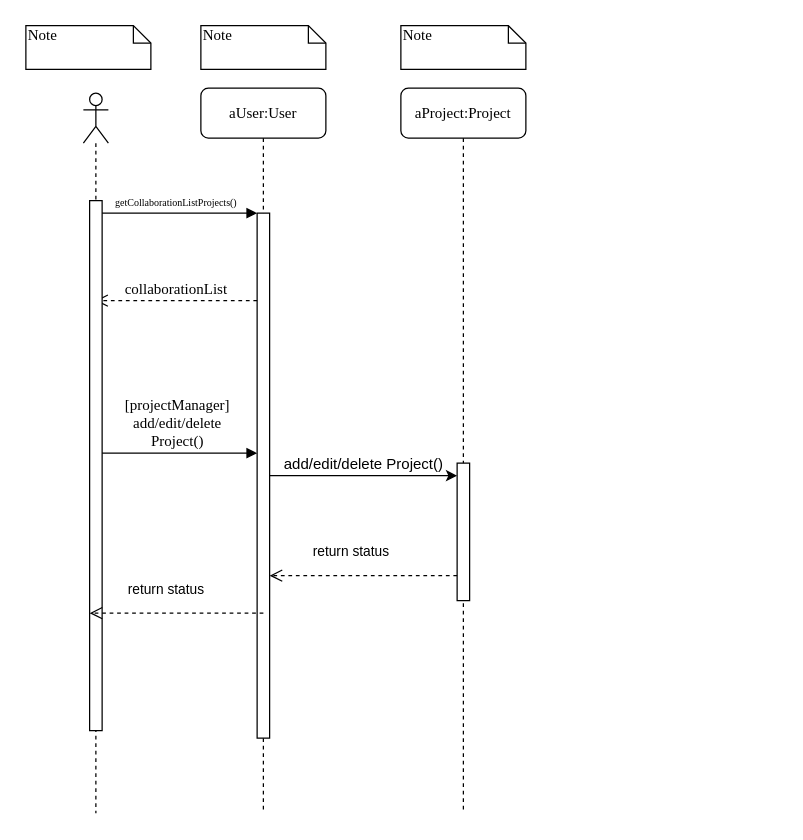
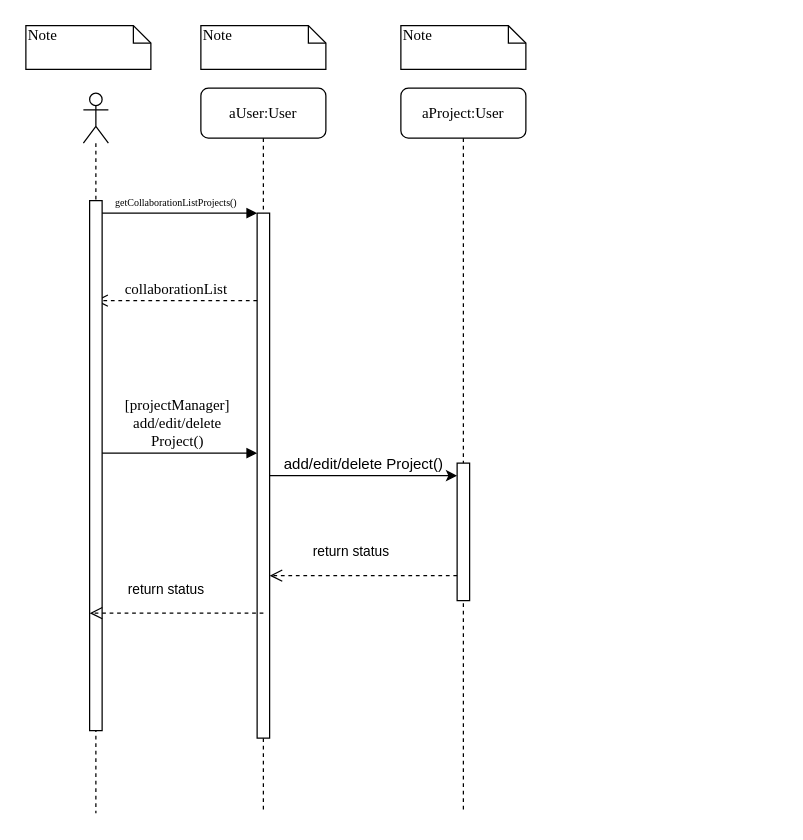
(463, 113) -> (463, 113)
